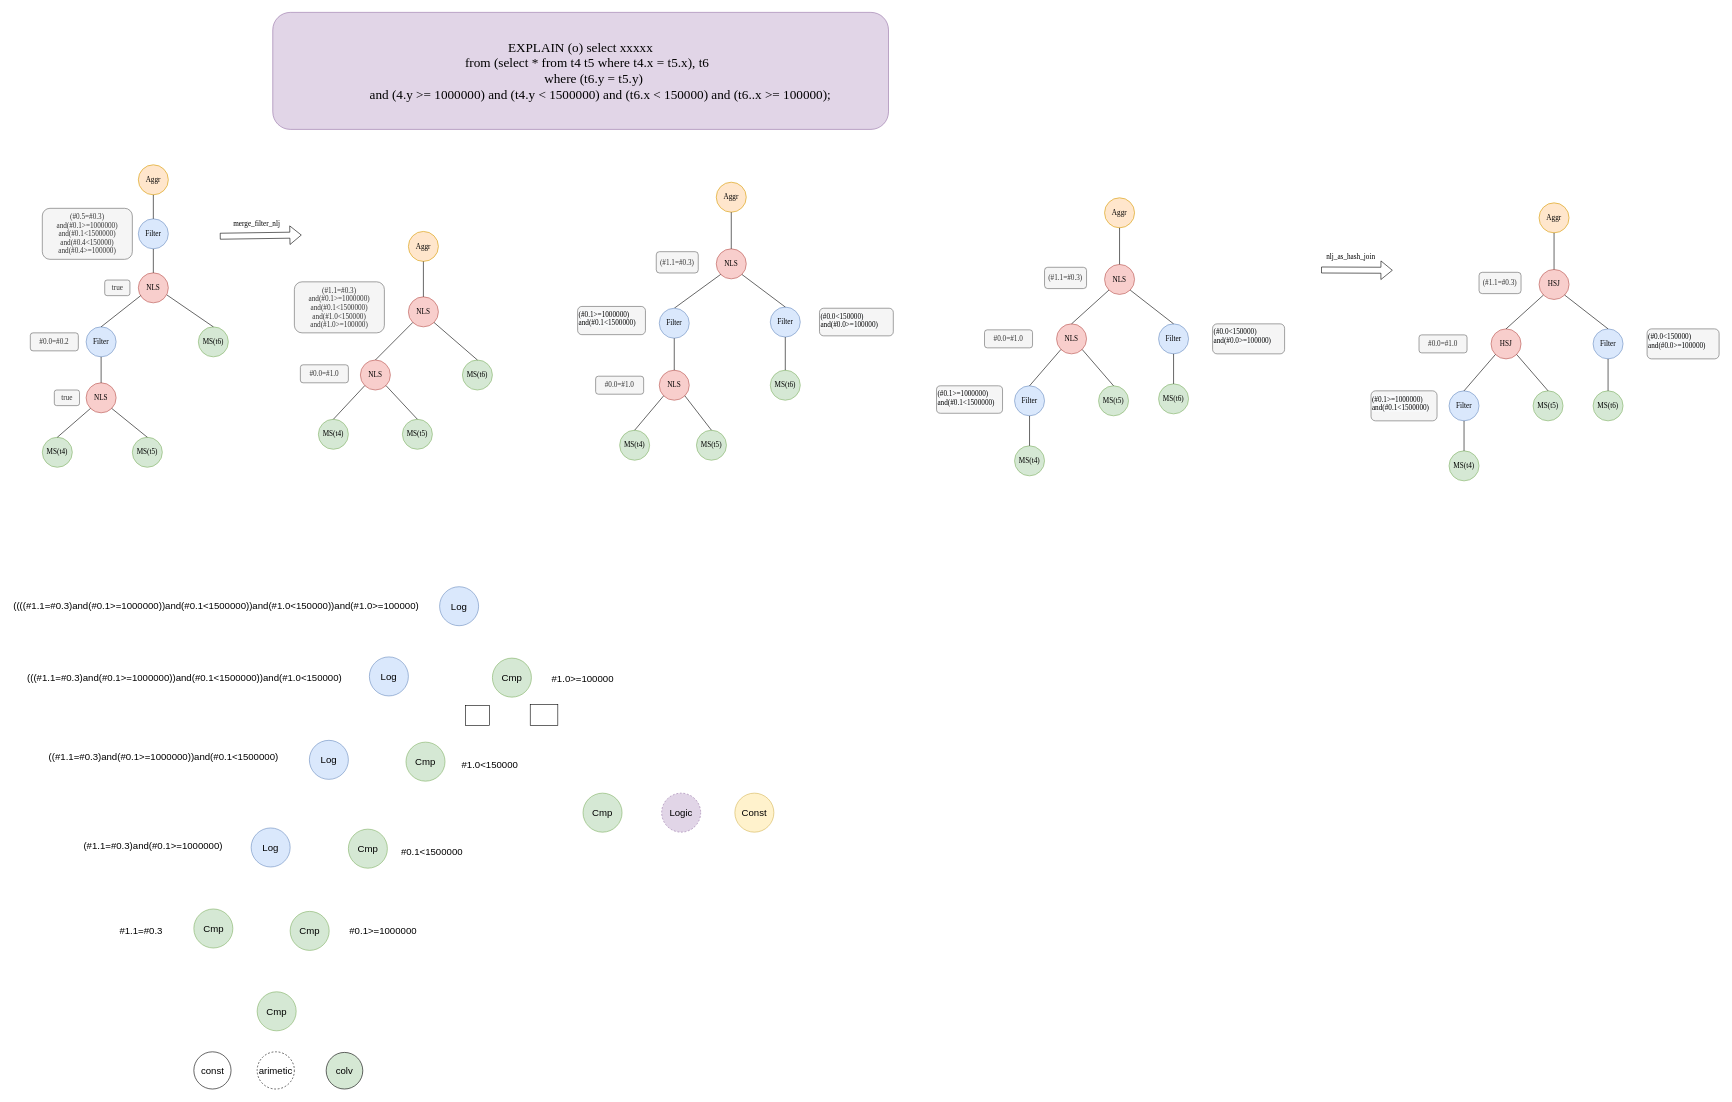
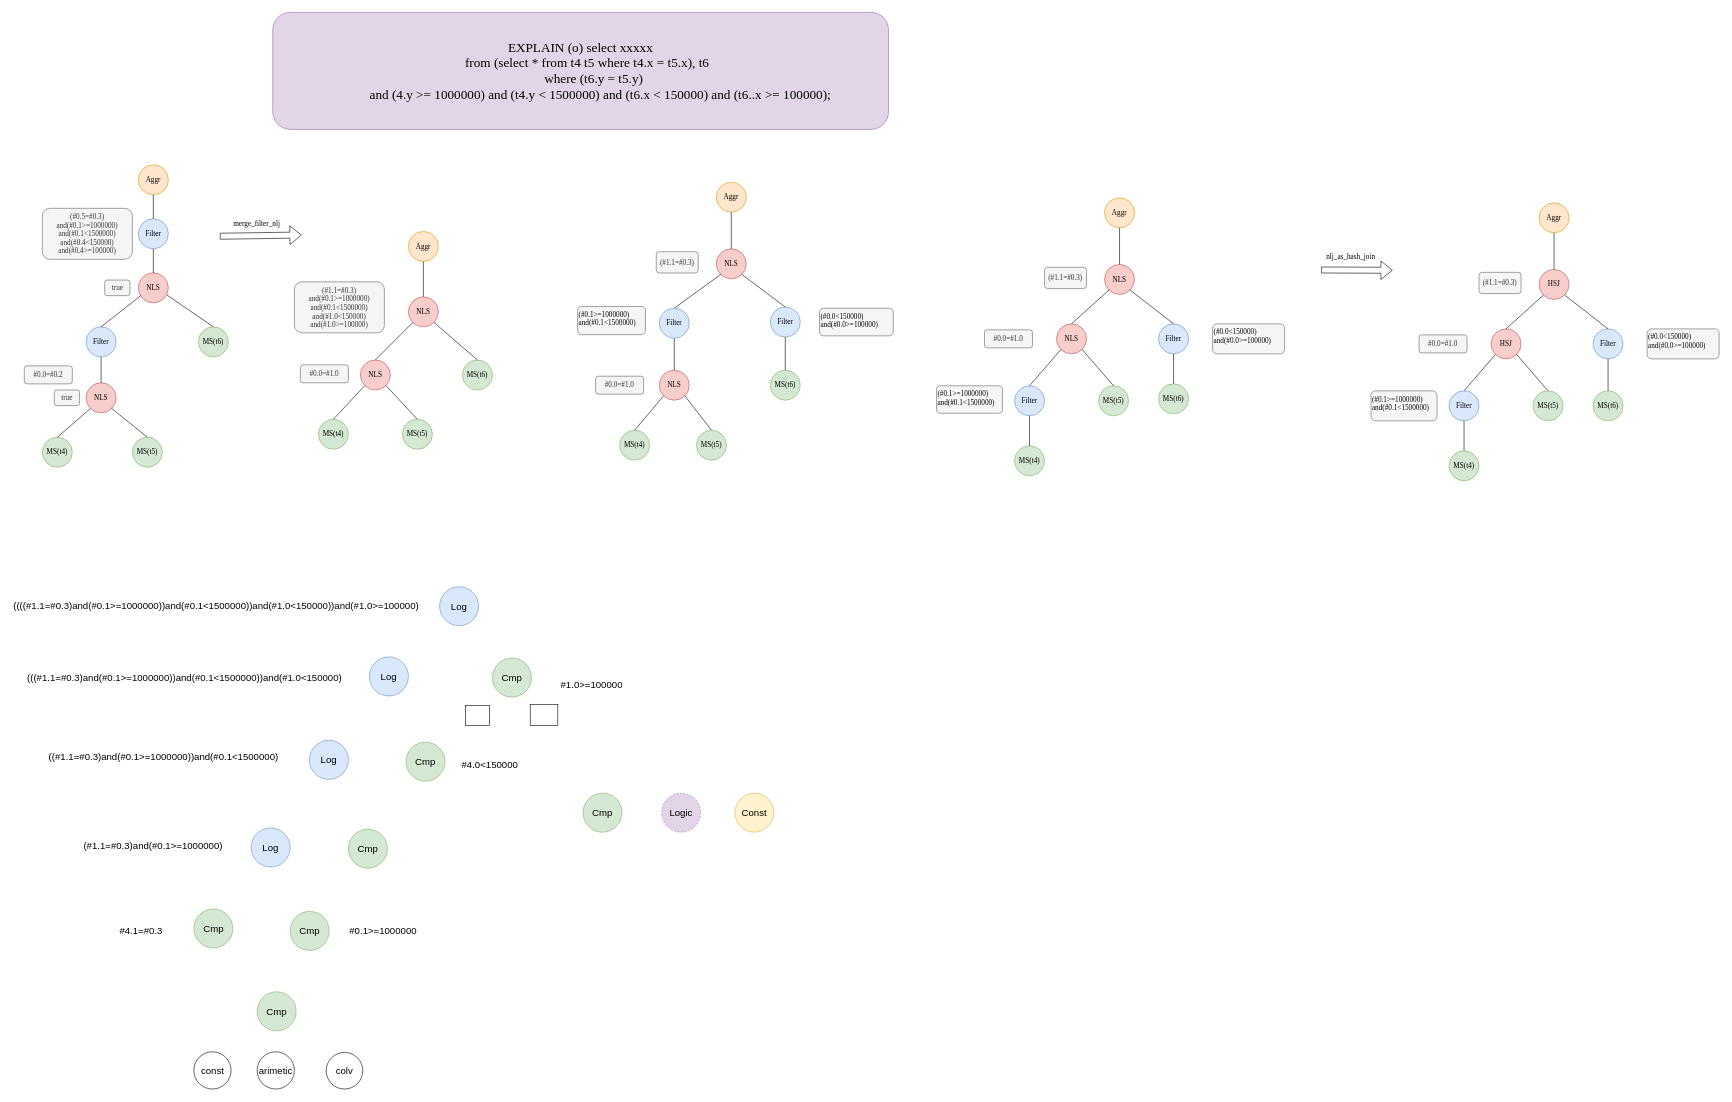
(54, 342) -> (48, 375)
(590, 681) -> (599, 687)
(490, 764) -> (490, 764)
(439, 854) -> none
(141, 931) -> (141, 931)
(276, 1070) -> (276, 1070)
(344, 1070) -> (344, 1070)
